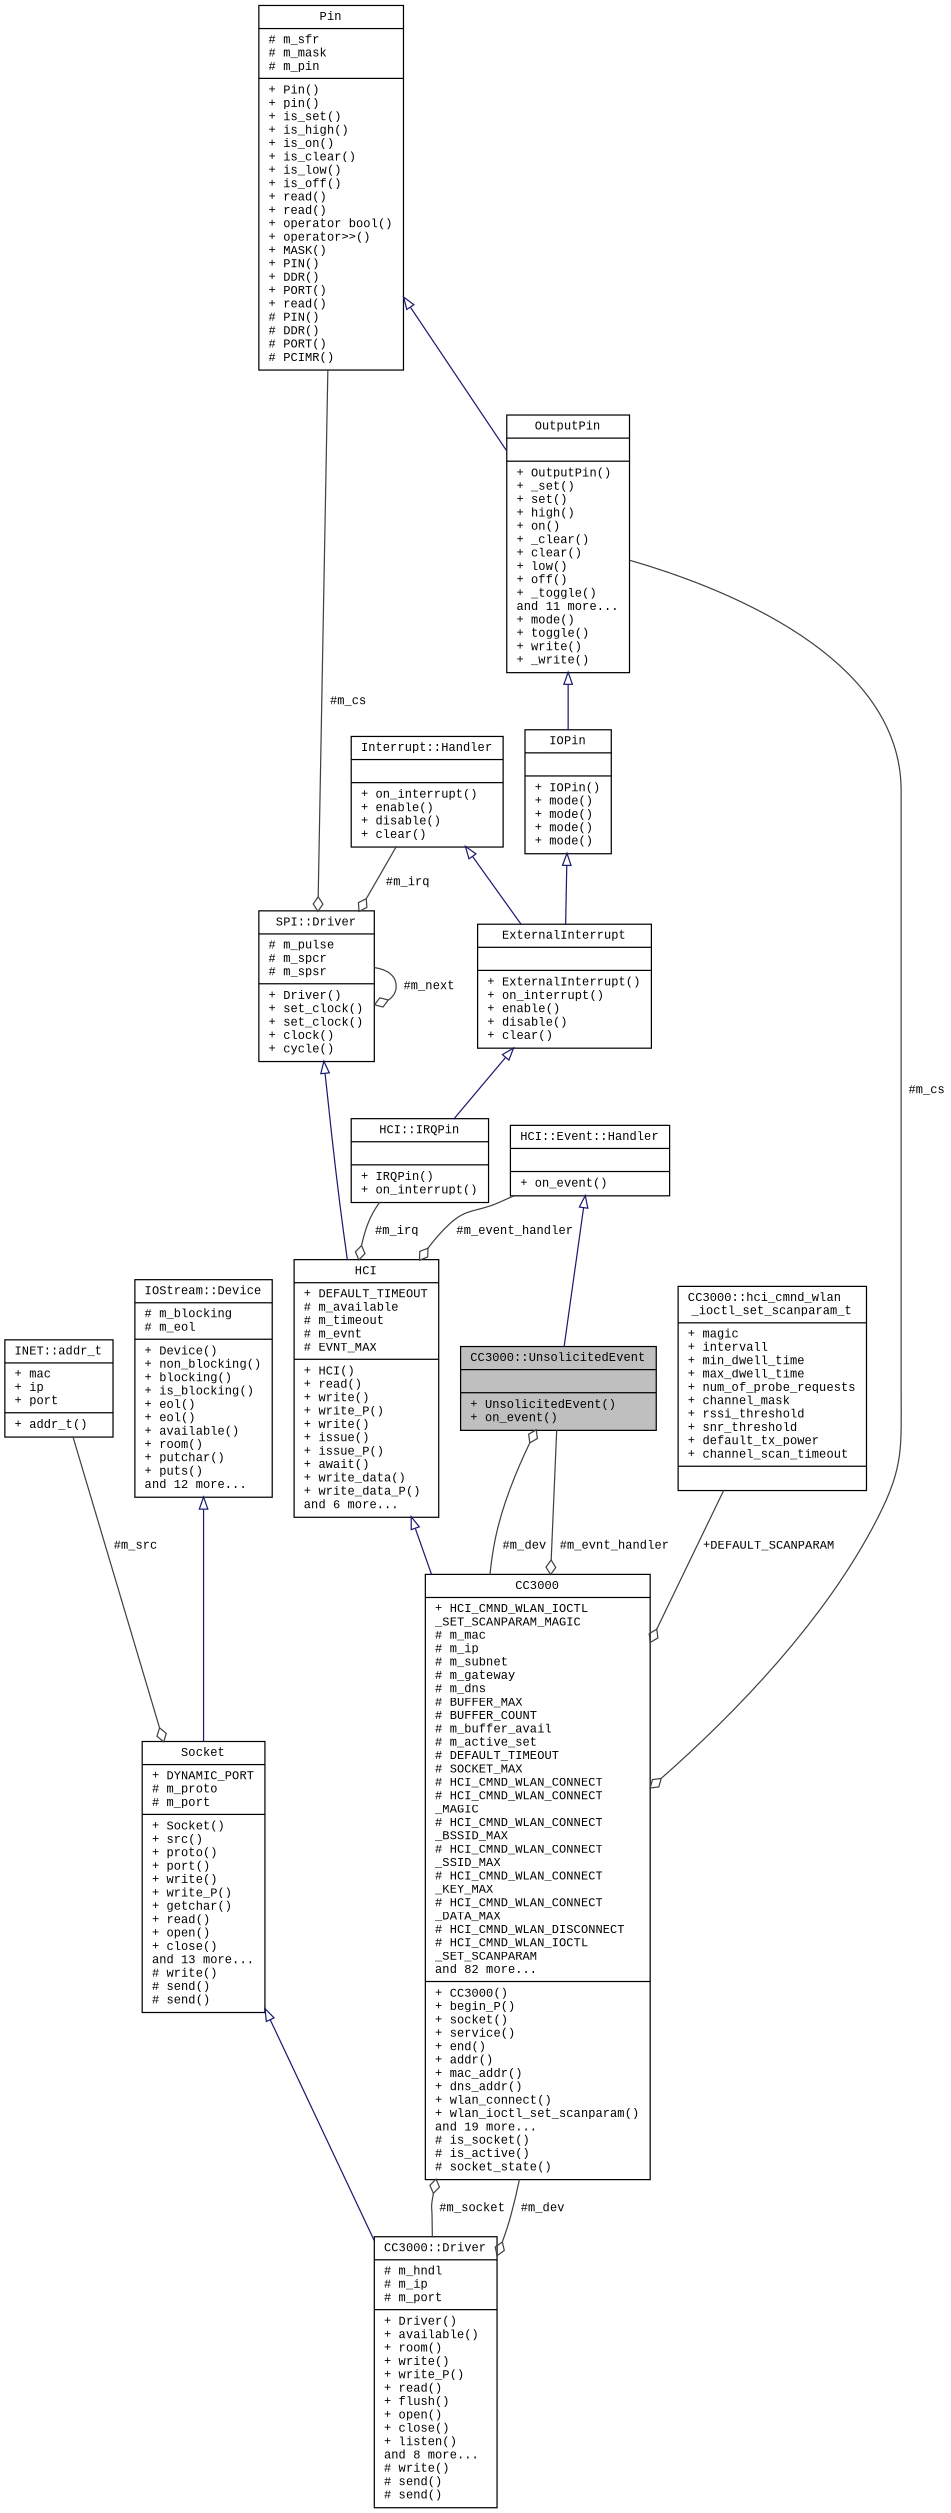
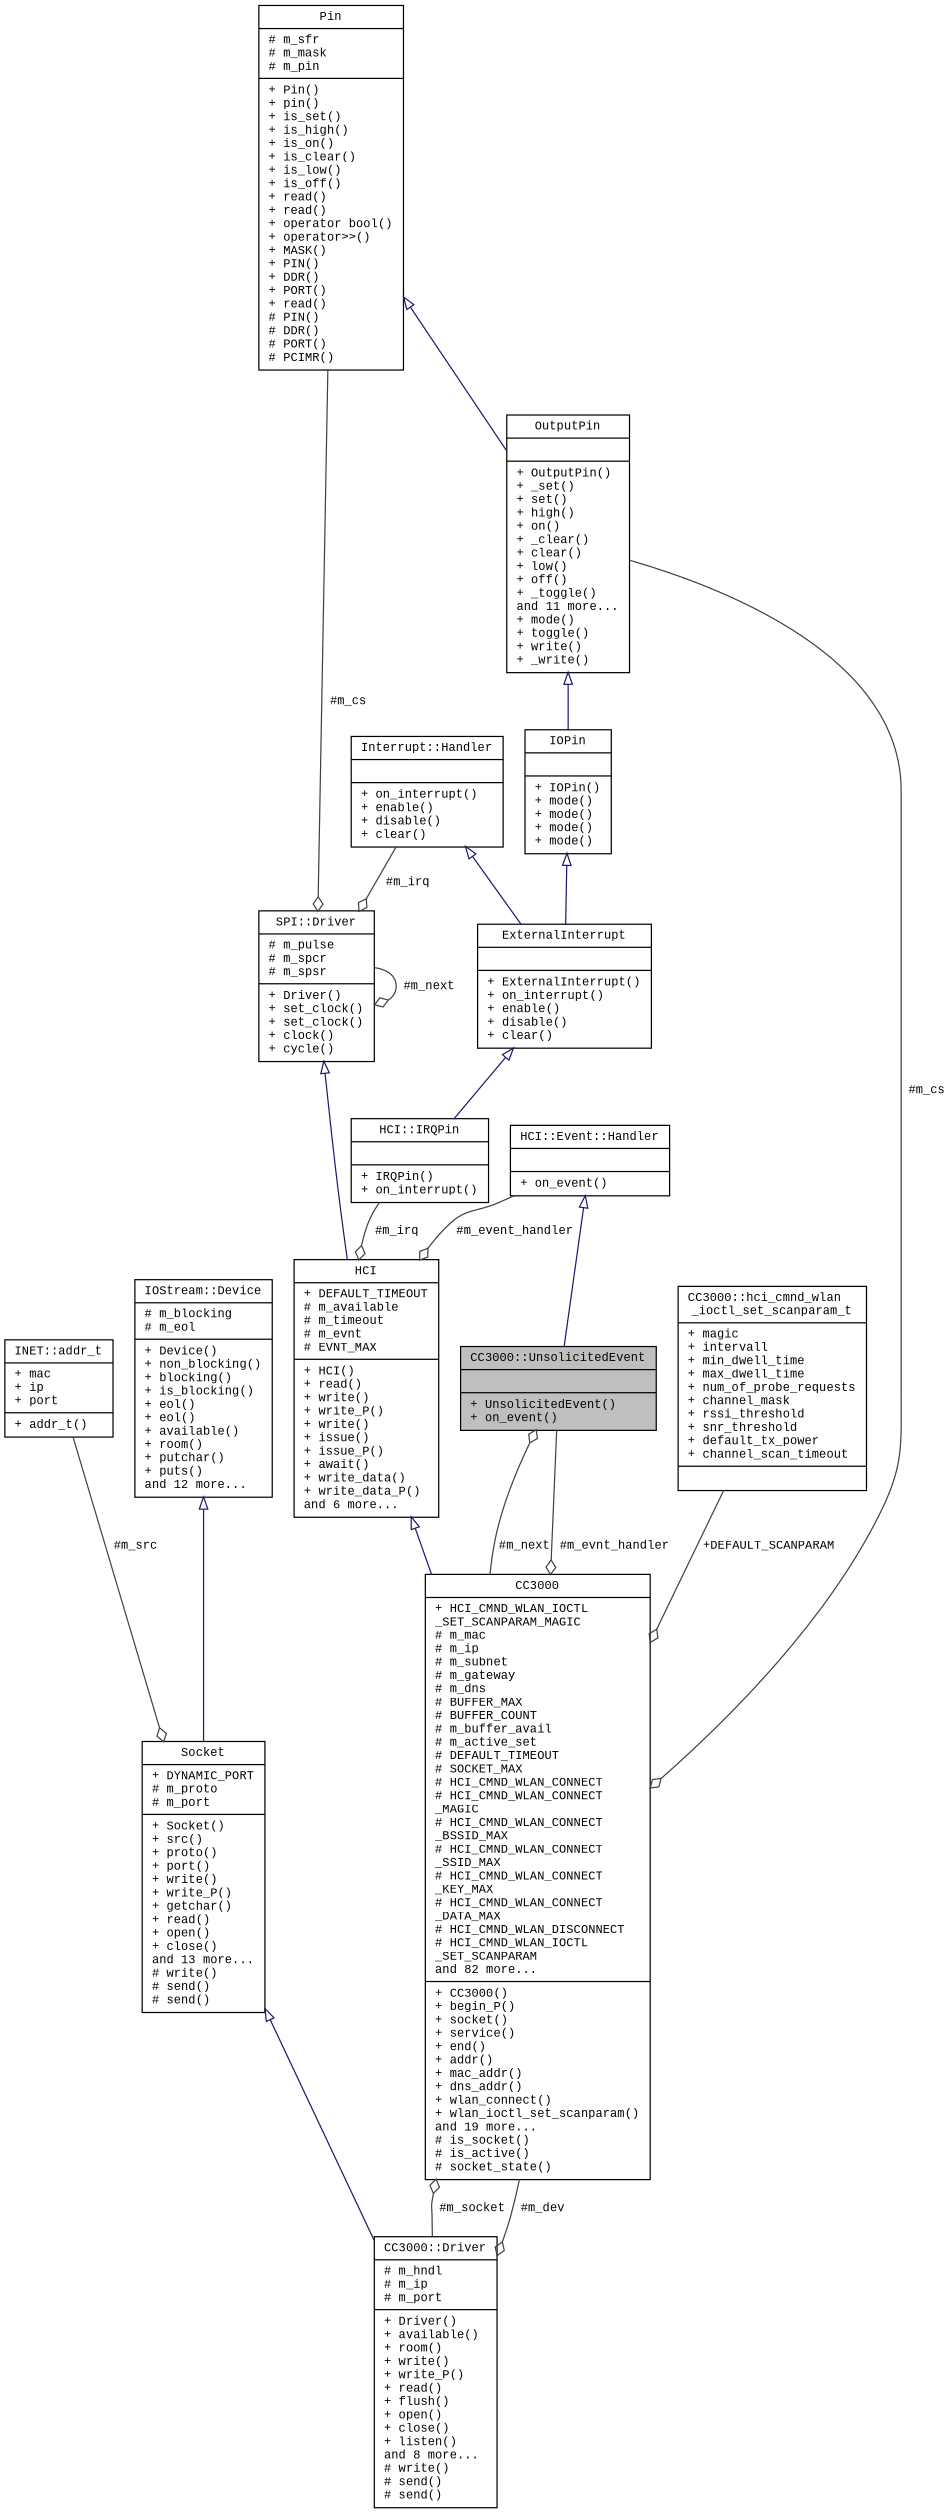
(521, 1546) -> (521, 1546)
